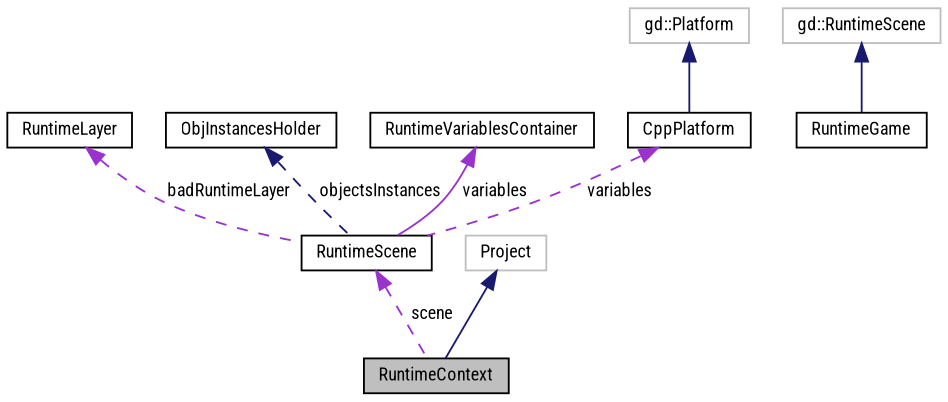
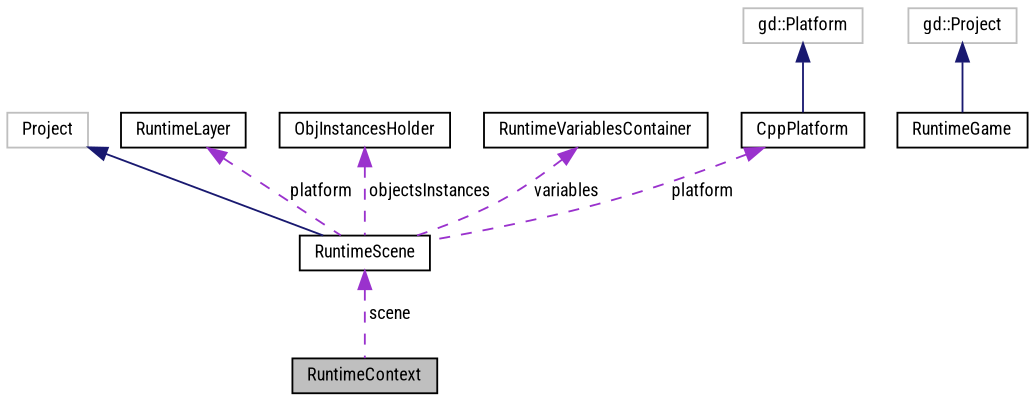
(862, 26) -> (962, 26)
(227, 192) -> (320, 192)
(618, 192) -> (701, 192)
(313, 199) -> (365, 201)
(438, 205) -> (493, 204)
(466, 323) -> (215, 195)
